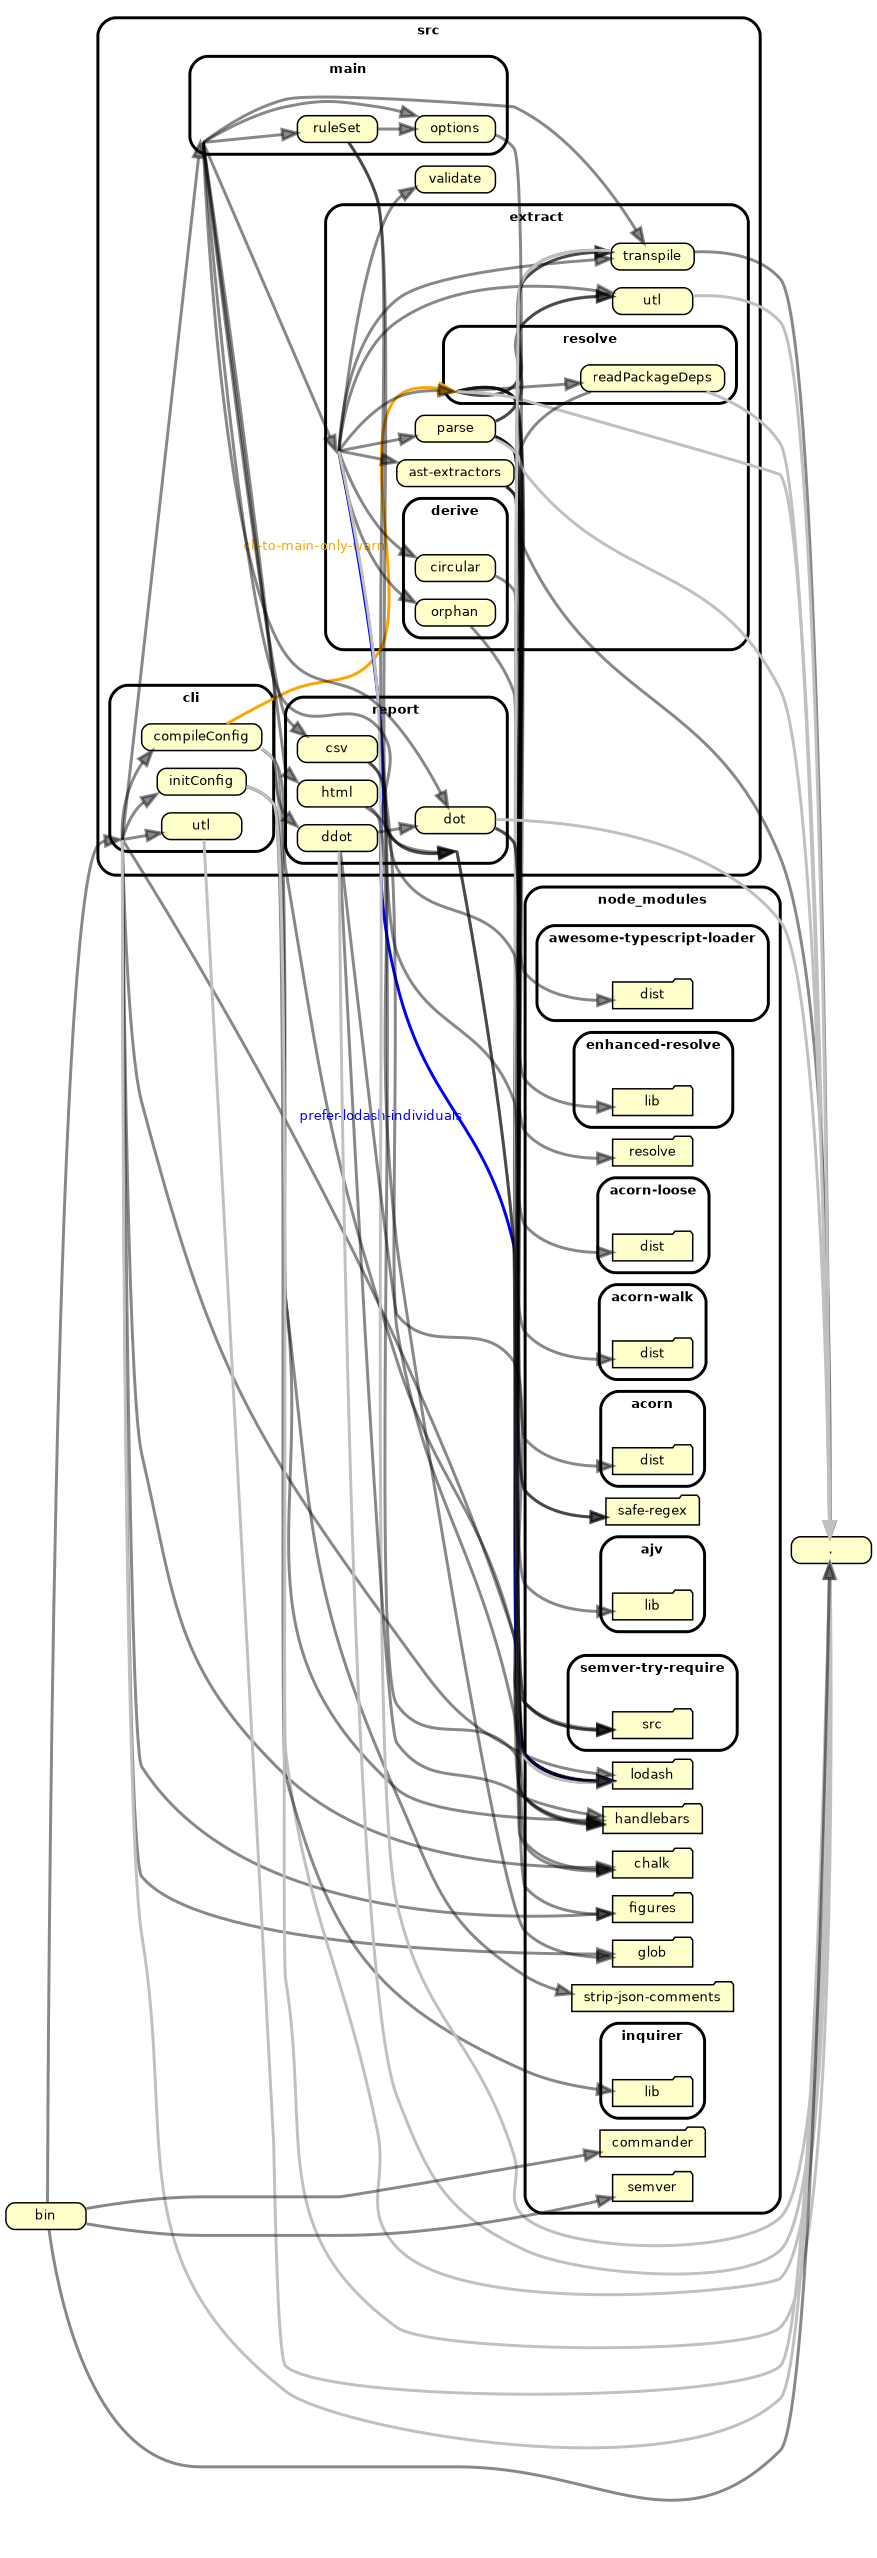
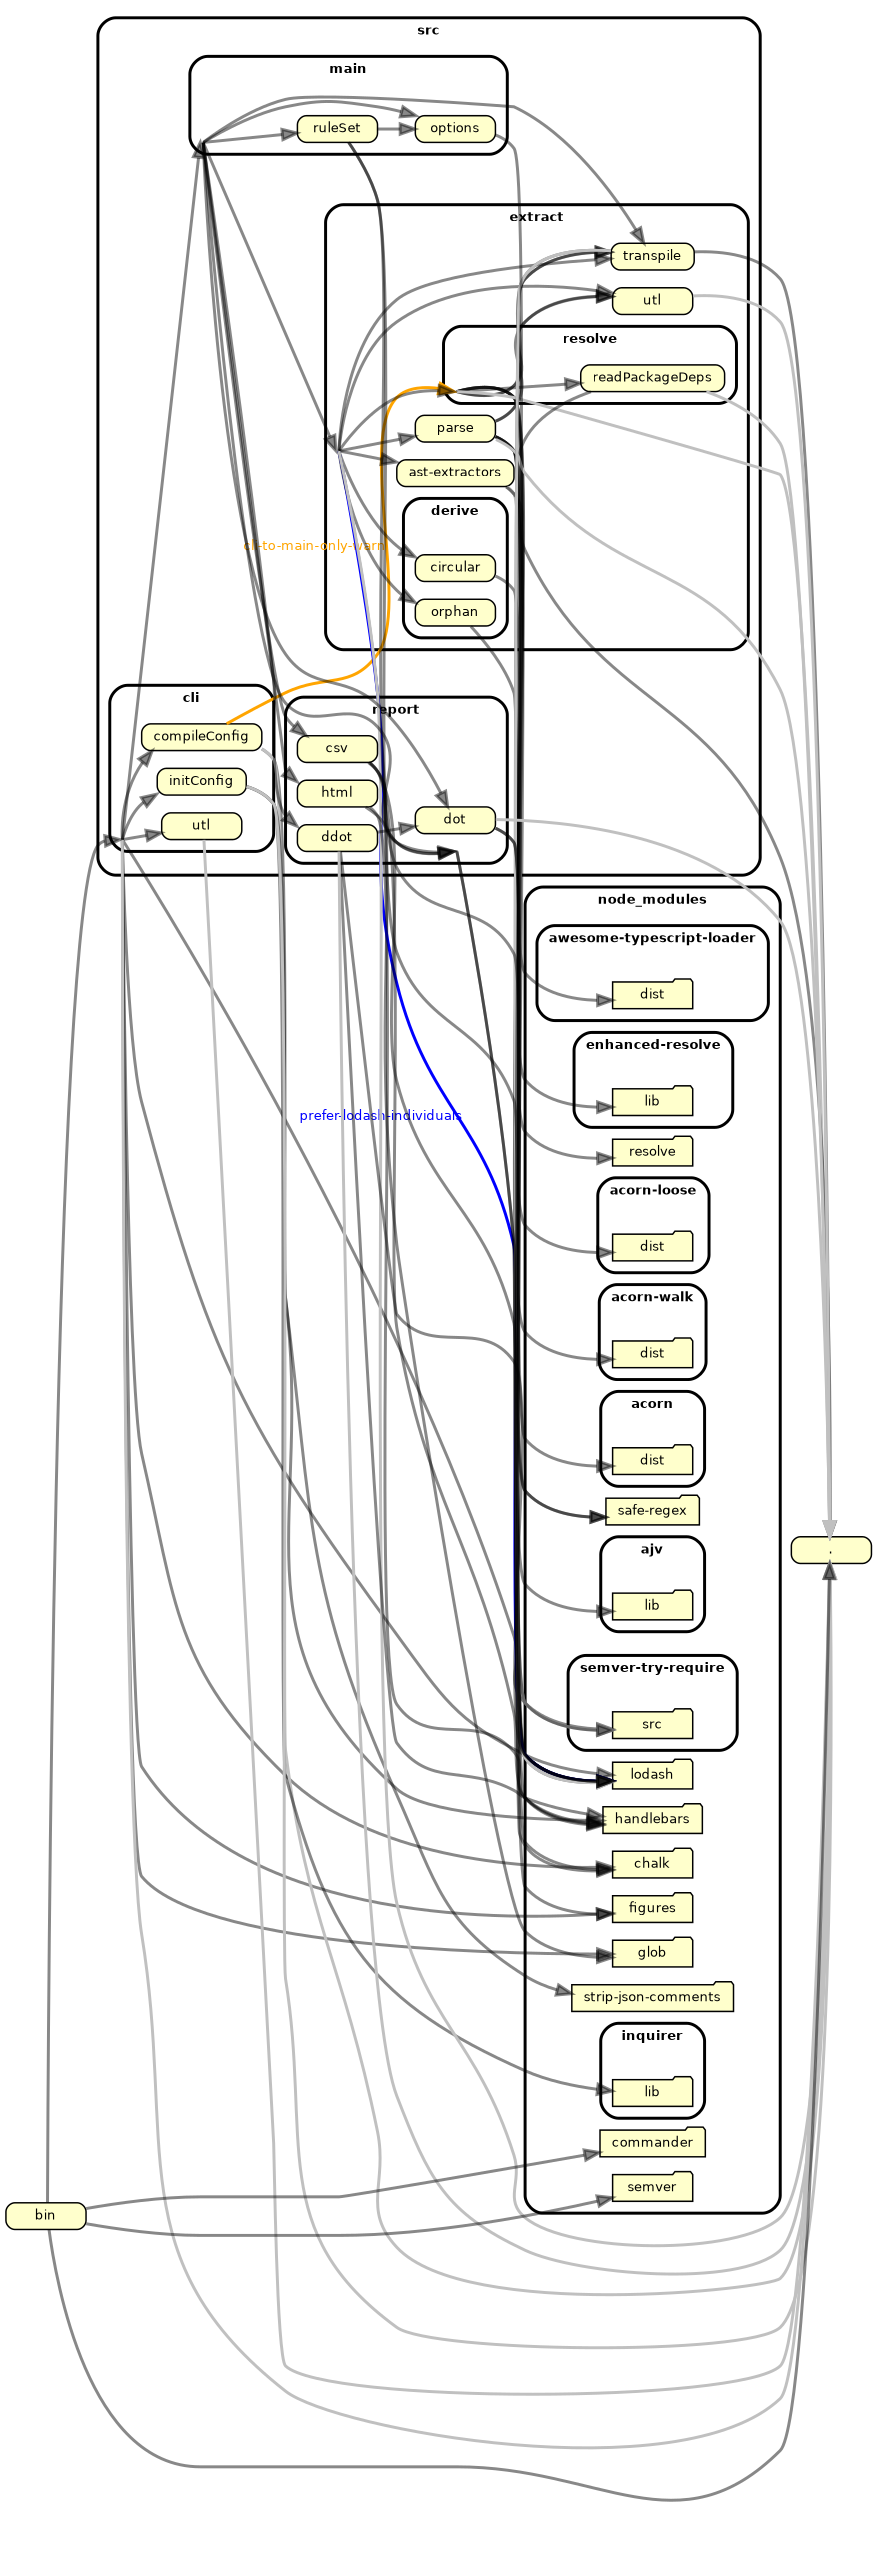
(455, 179) -> none
(518, 1133) -> (518, 1133)
(333, 1134) -> (502, 1283)
